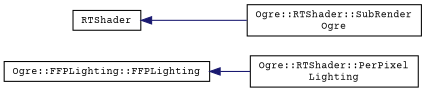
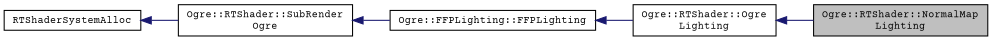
(107, 20) -> (72, 20)
none -> (377, 20)
none -> (901, 20)
(334, 71) -> (705, 20)
